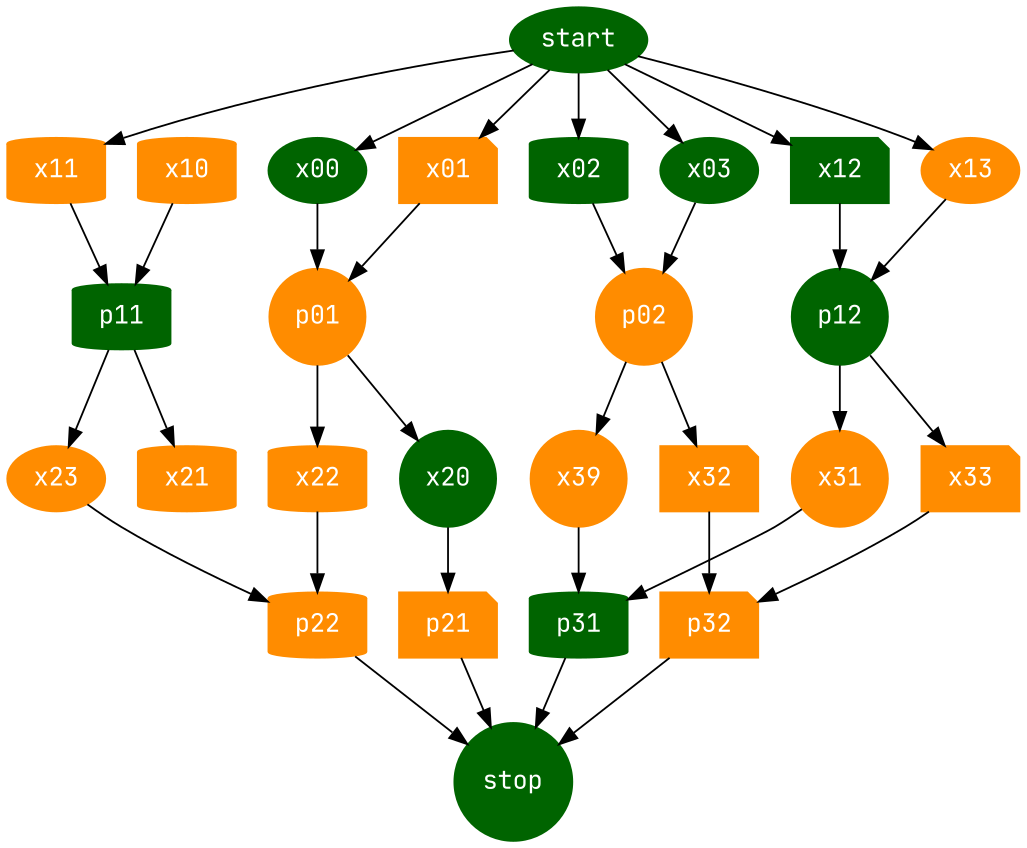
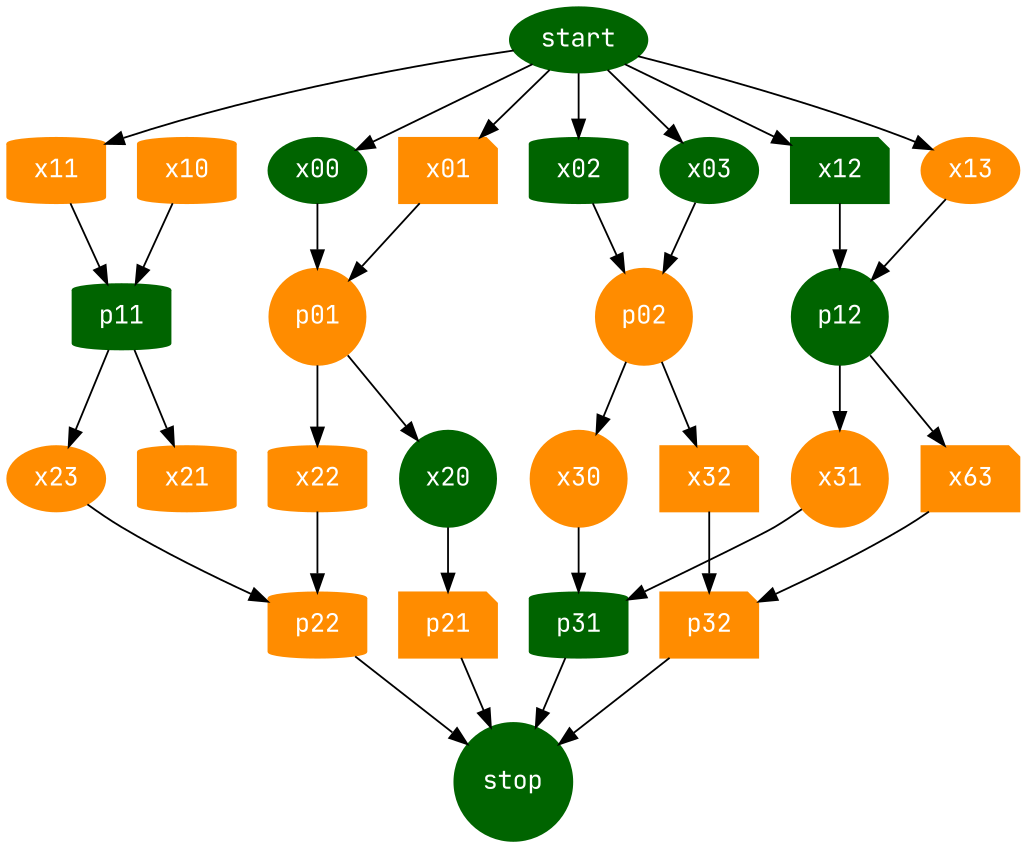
(579, 479) -> (579, 479)
(970, 479) -> (970, 479)
